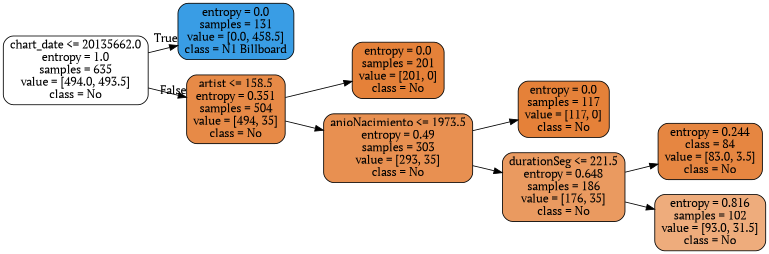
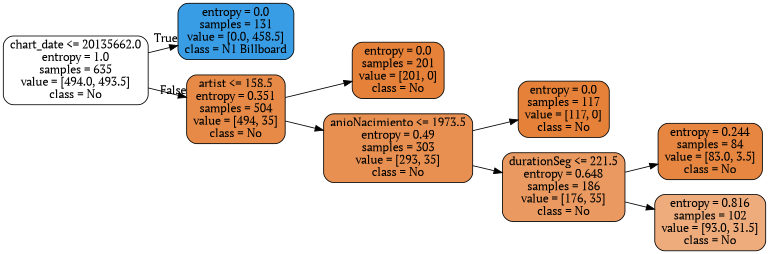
(710, 151) -> (710, 151)
